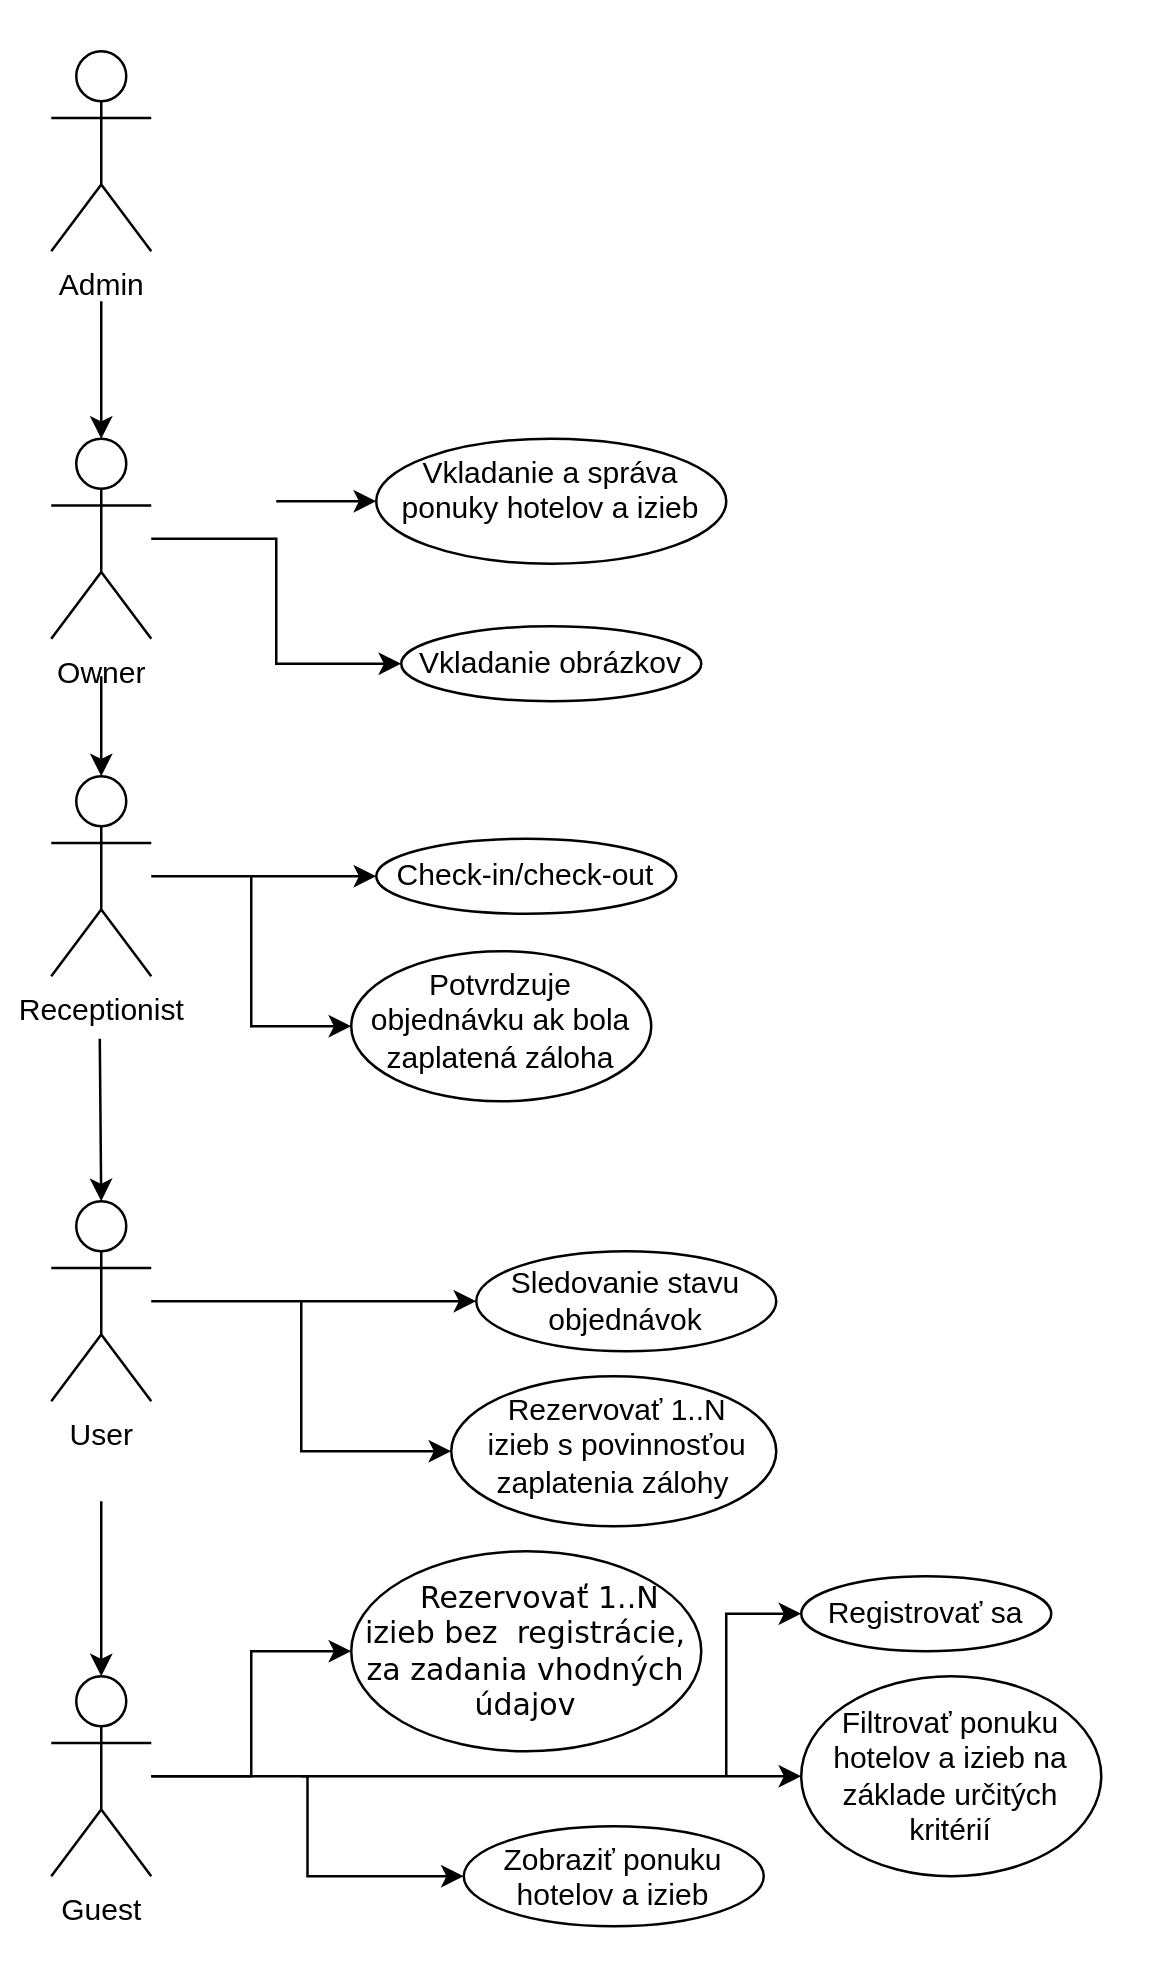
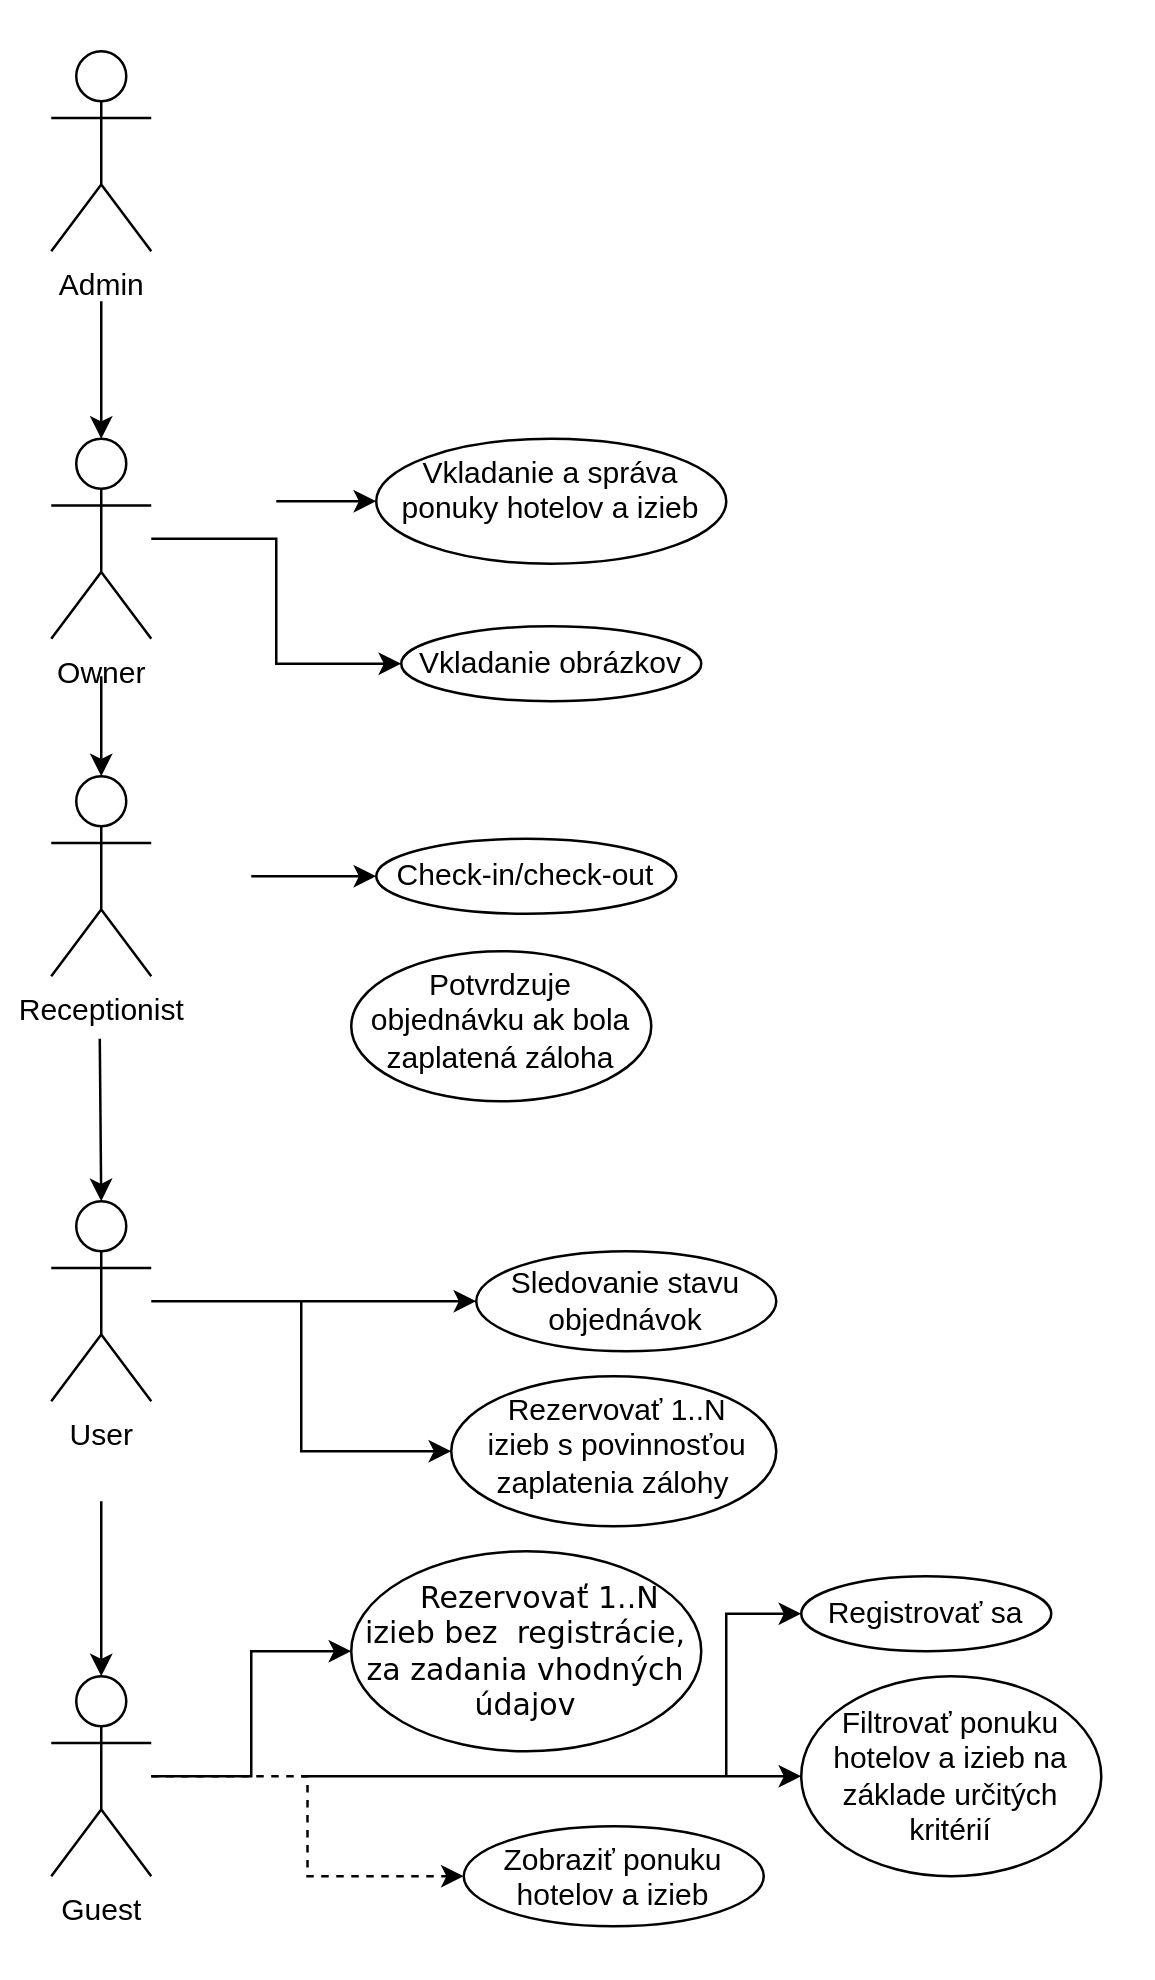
(251, 943) -> none
(327, 1876) -> (327, 1876)
